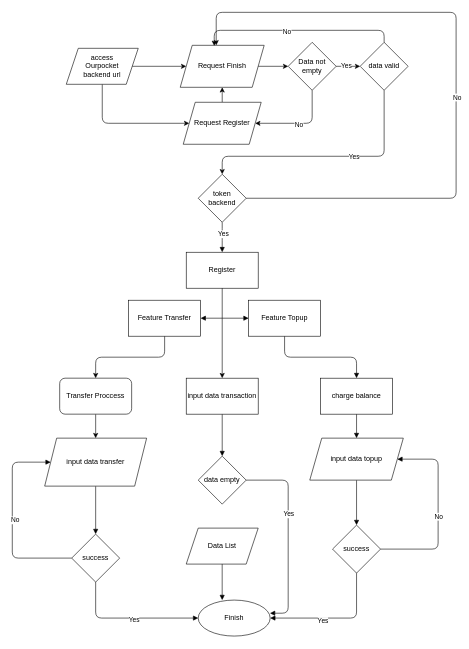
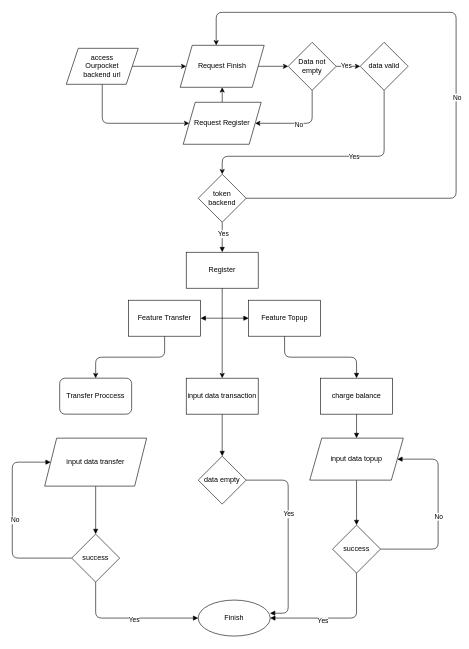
(214, 35) -> none
(96, 424) -> none
(222, 546) -> none
(222, 593) -> none
